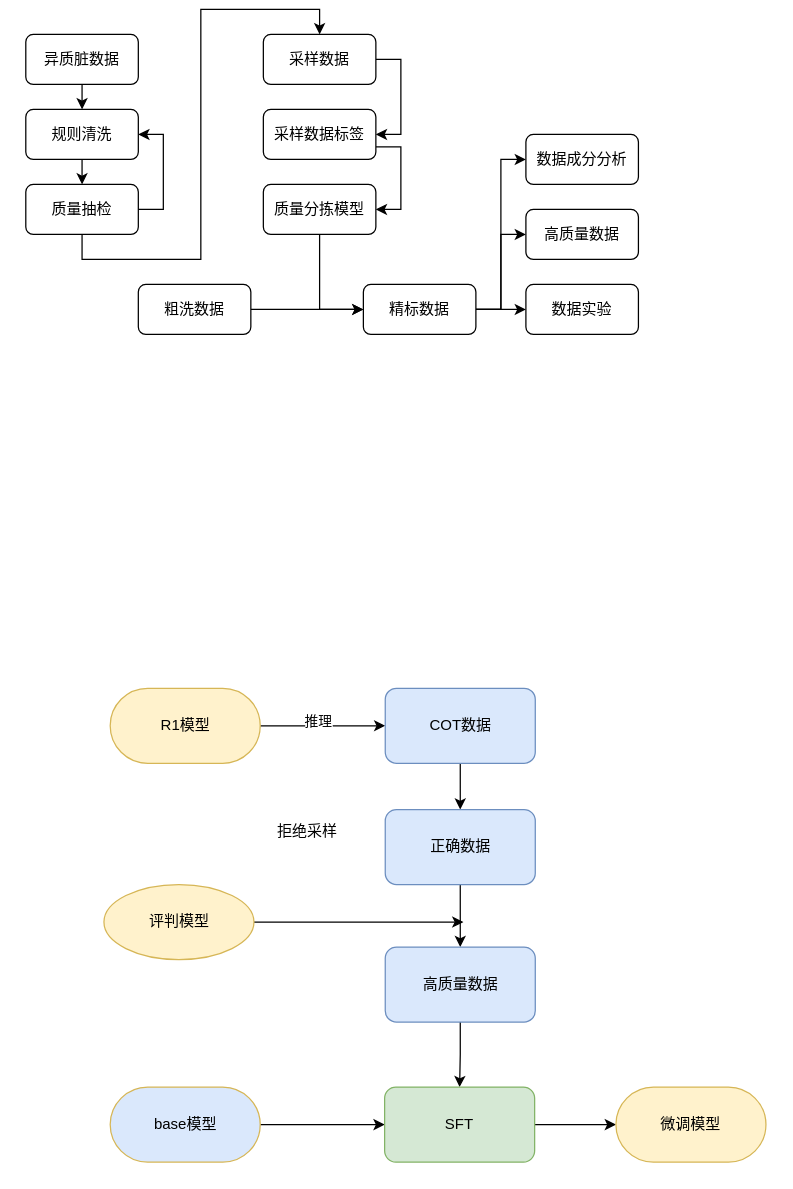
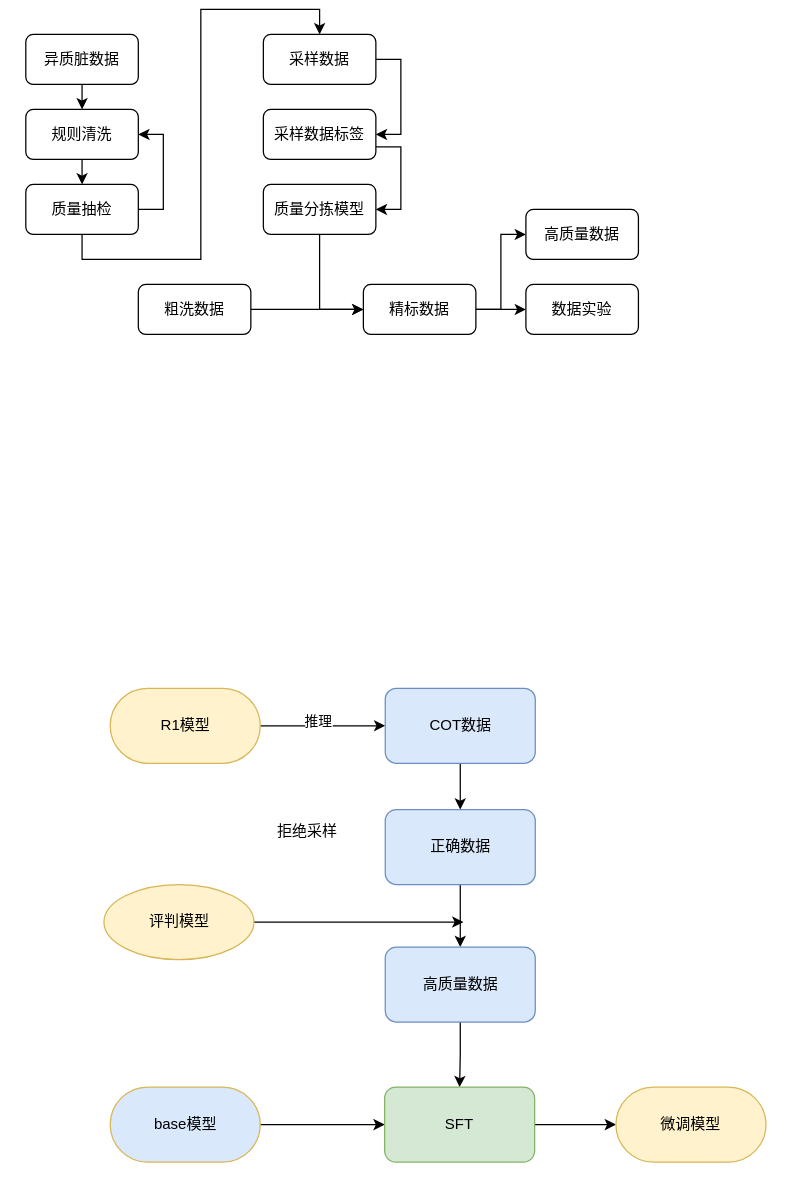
(582, 159) -> none
(501, 187) -> none
